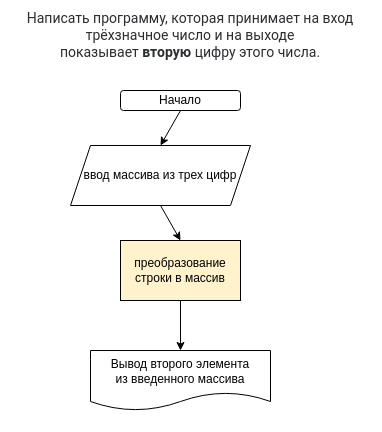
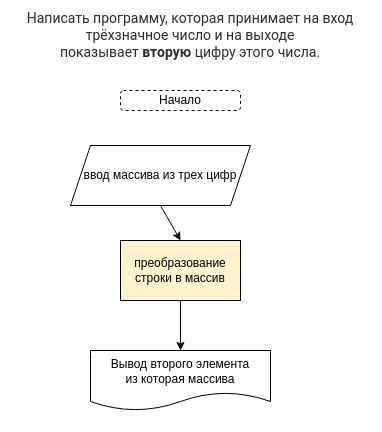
(181, 101) -> (181, 101)
(172, 125) -> none
(181, 372) -> (181, 372)
